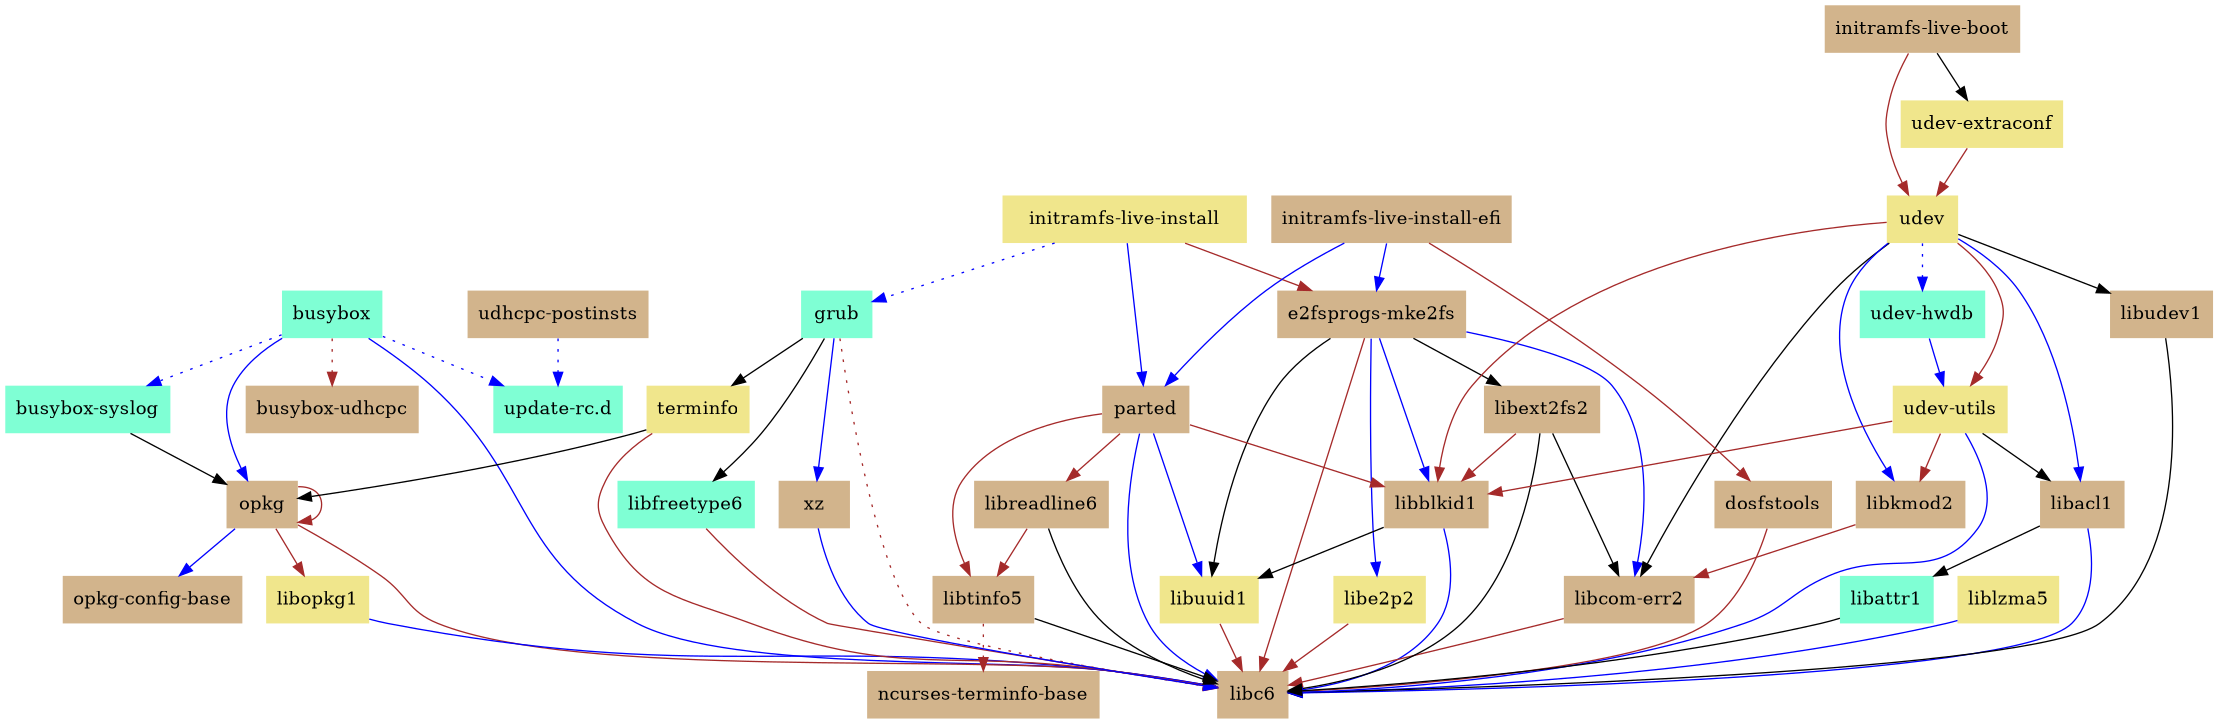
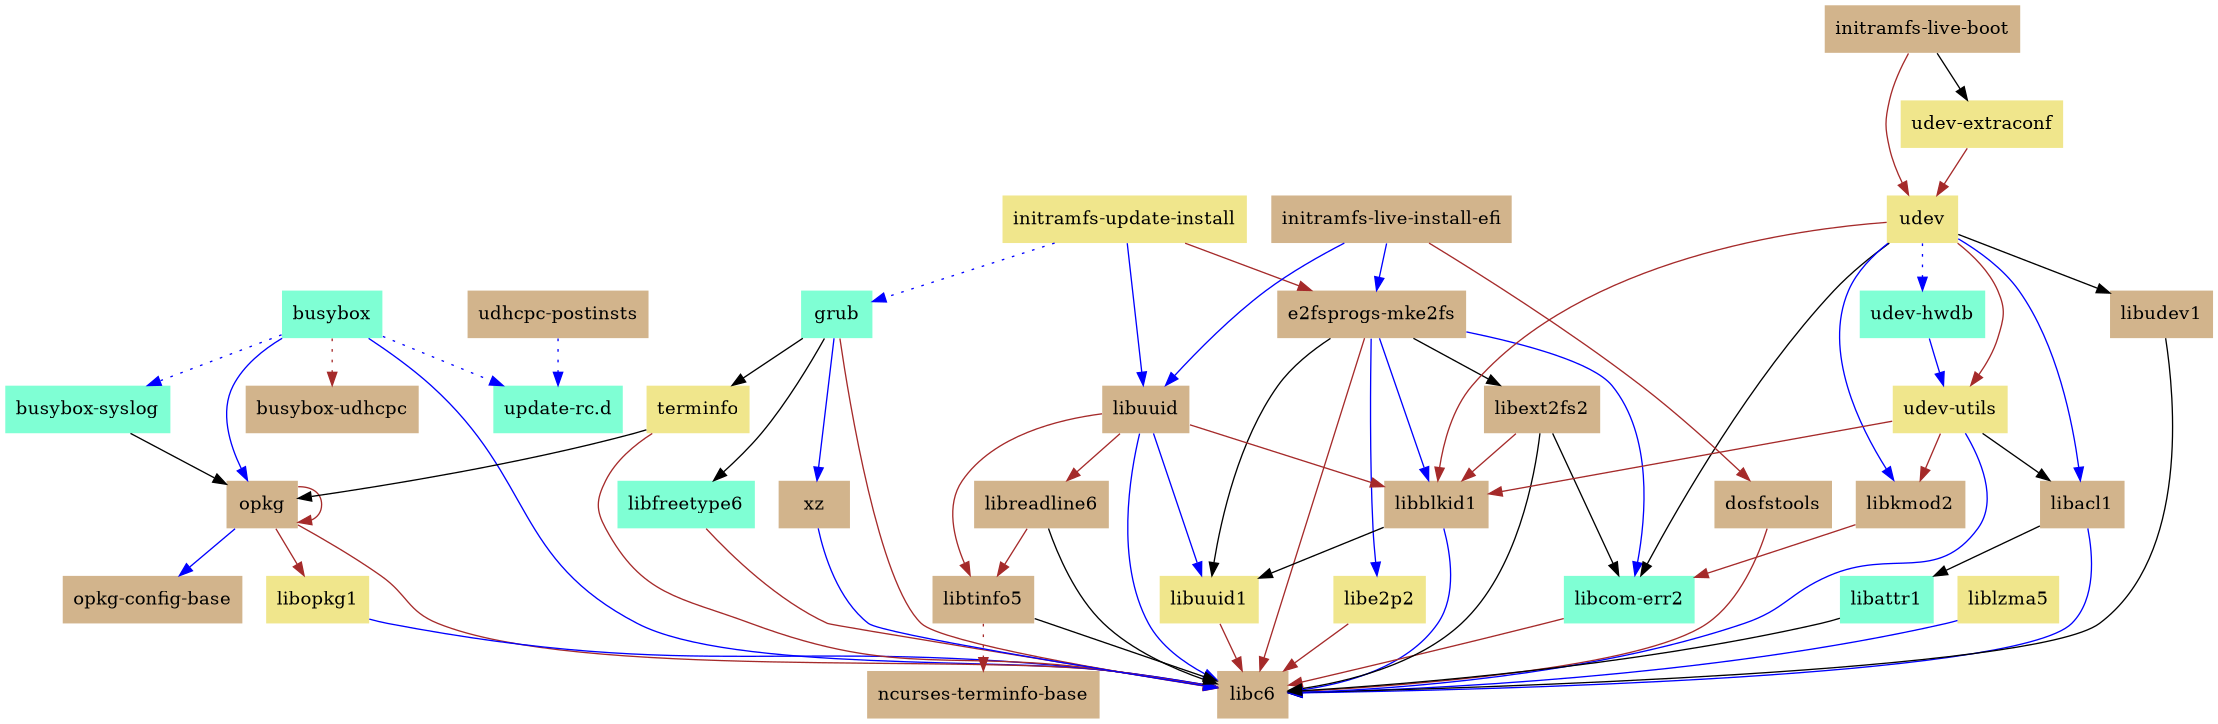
(1125, 219) -> (1125, 219)
(1146, 409) -> (1146, 409)
(1629, 600) -> (1629, 600)
(919, 620) -> (919, 620)
